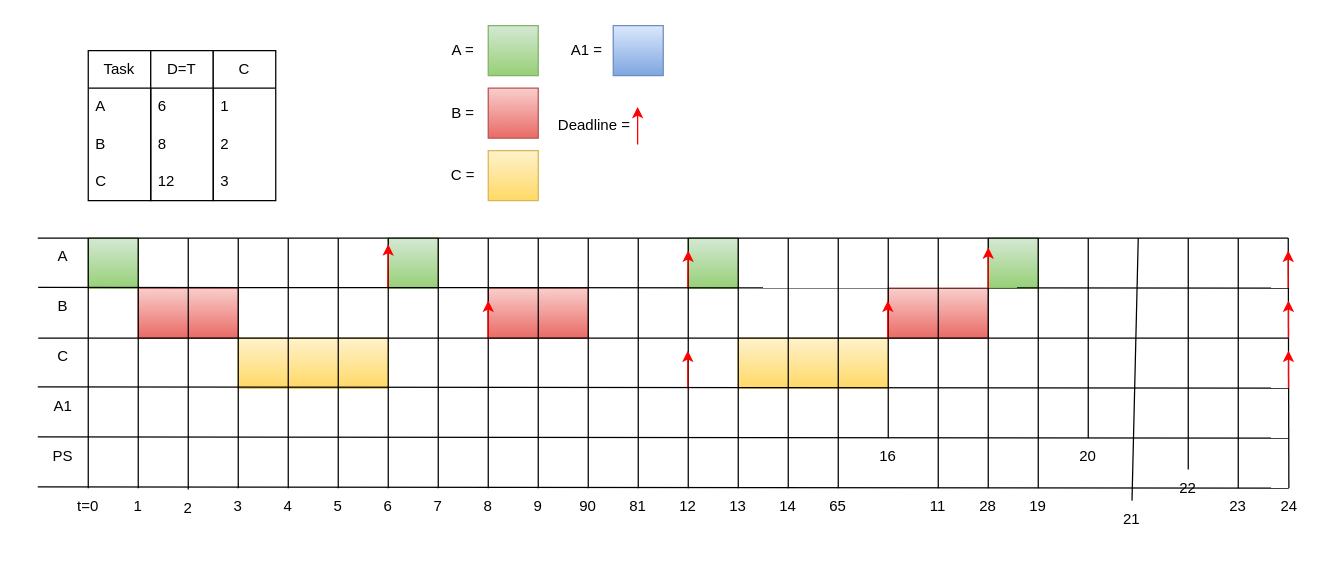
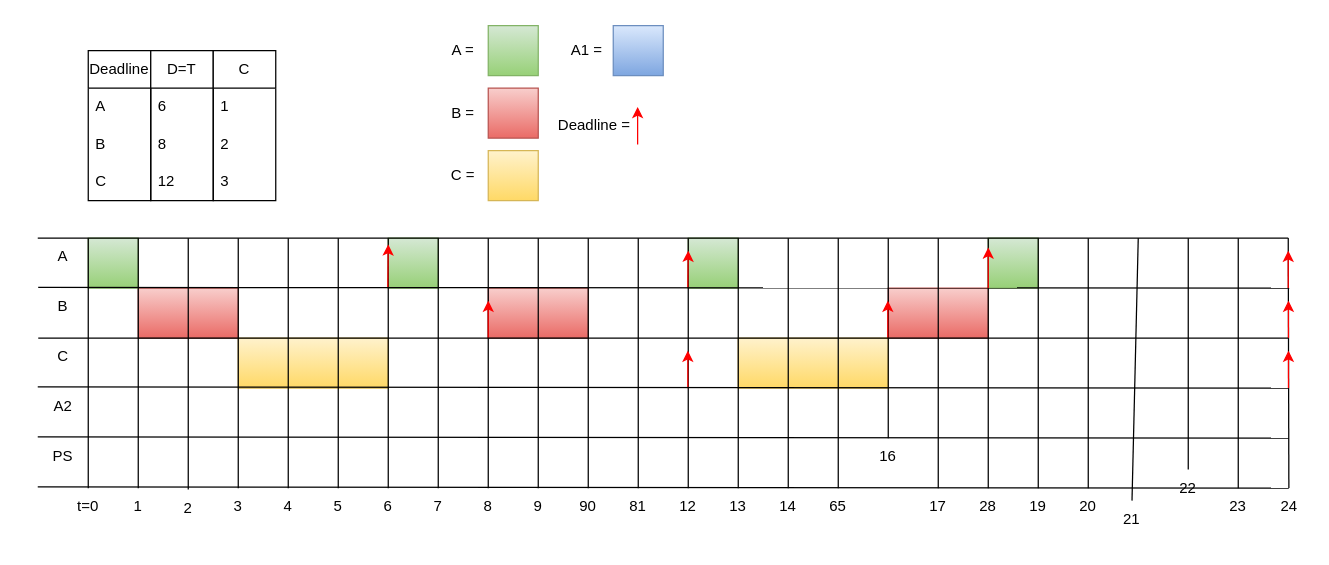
(119, 69) -> (119, 69)
(63, 407) -> (63, 407)
(1088, 457) -> (1088, 507)
(938, 507) -> (938, 507)
